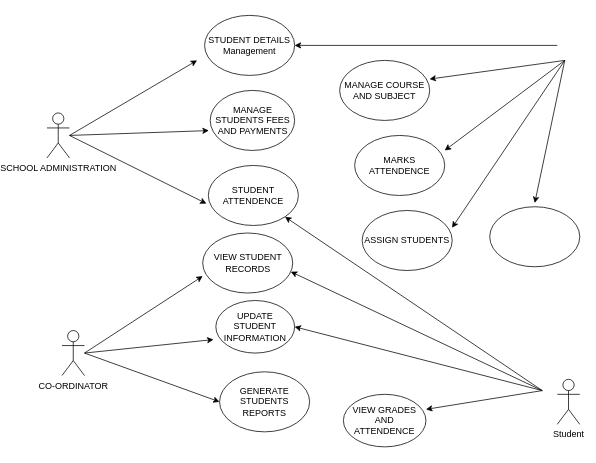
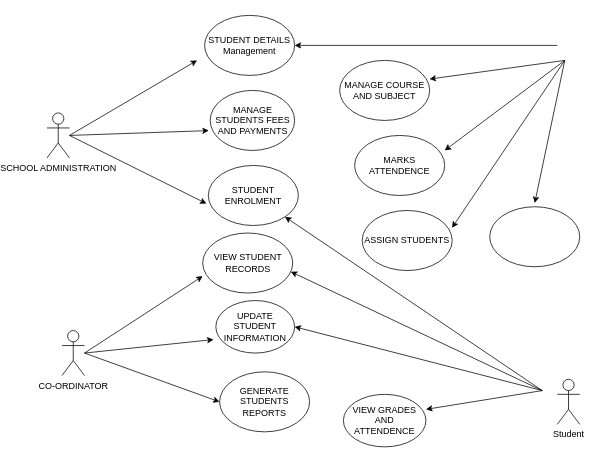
(253, 195) -> (253, 195)
